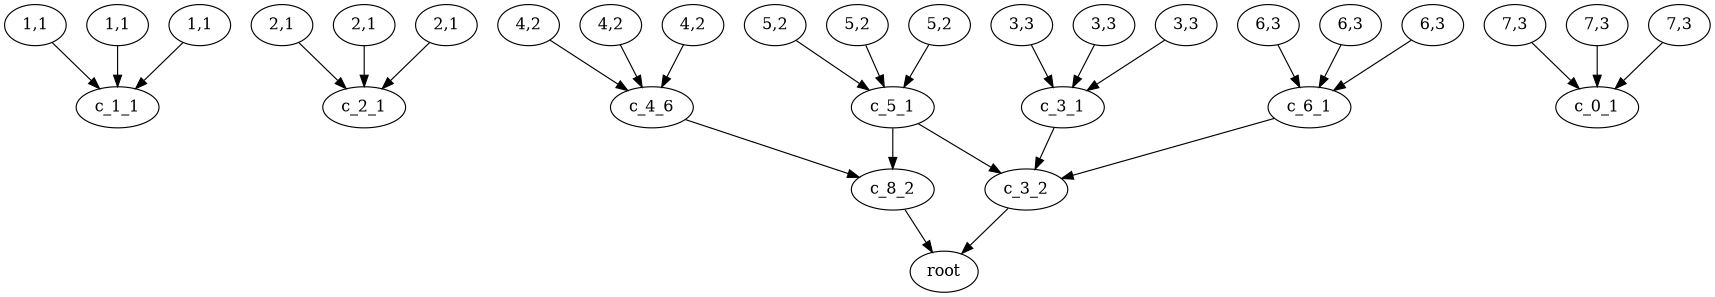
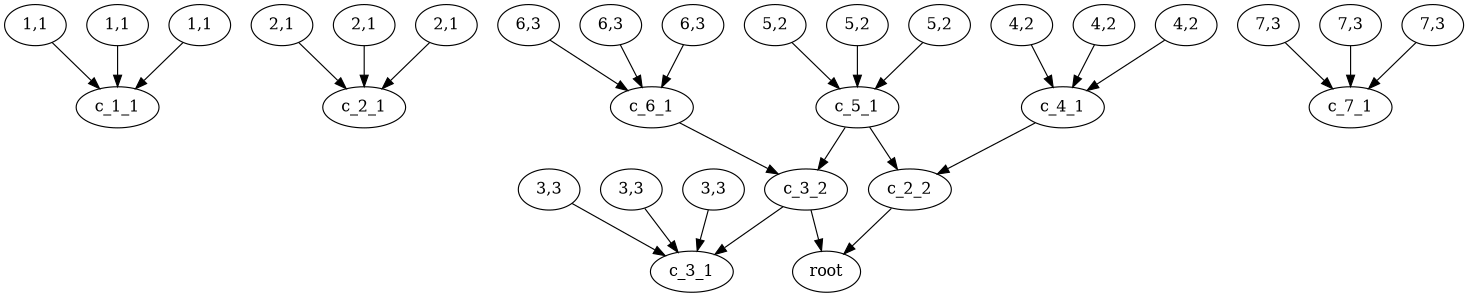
(652, 107) -> (1063, 107)
(1597, 107) -> (1351, 107)
(1047, 143) -> (754, 227)
(893, 190) -> (910, 190)
